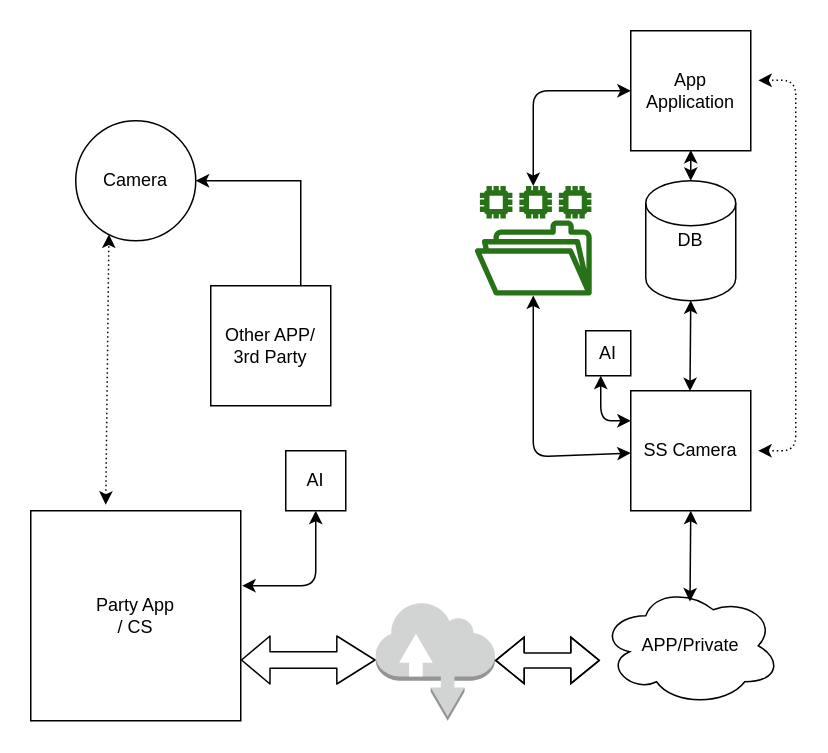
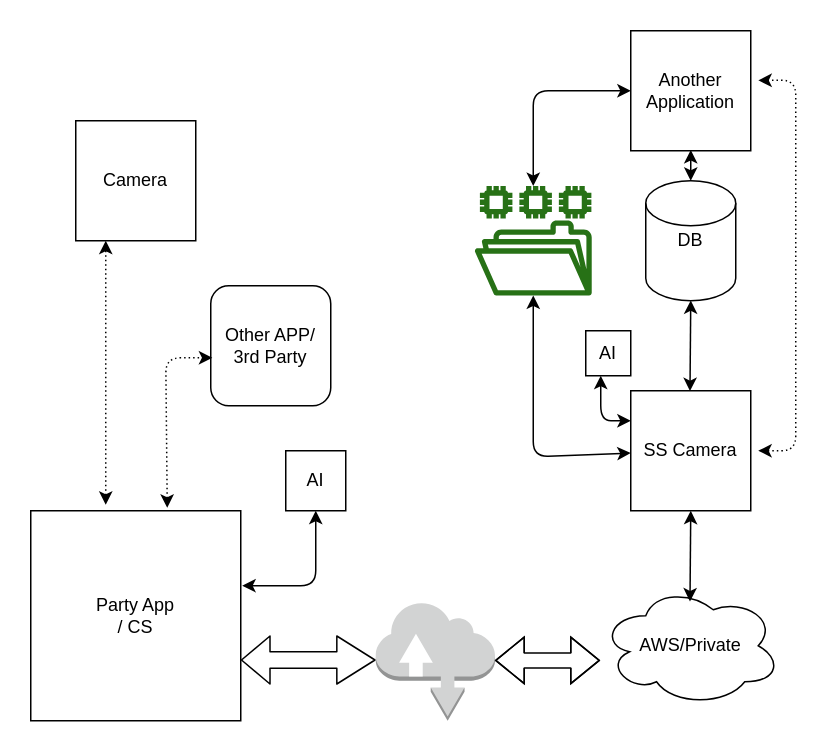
(691, 91) -> (691, 91)
(136, 181) -> (136, 181)
(301, 186) -> none
(271, 346) -> (271, 346)
none -> (166, 415)
(691, 646) -> (691, 646)
